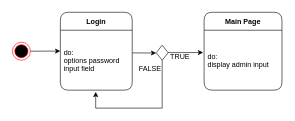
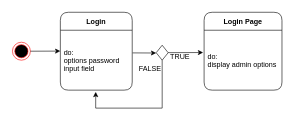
(243, 22) -> (243, 22)
(213, 56) -> (213, 56)
